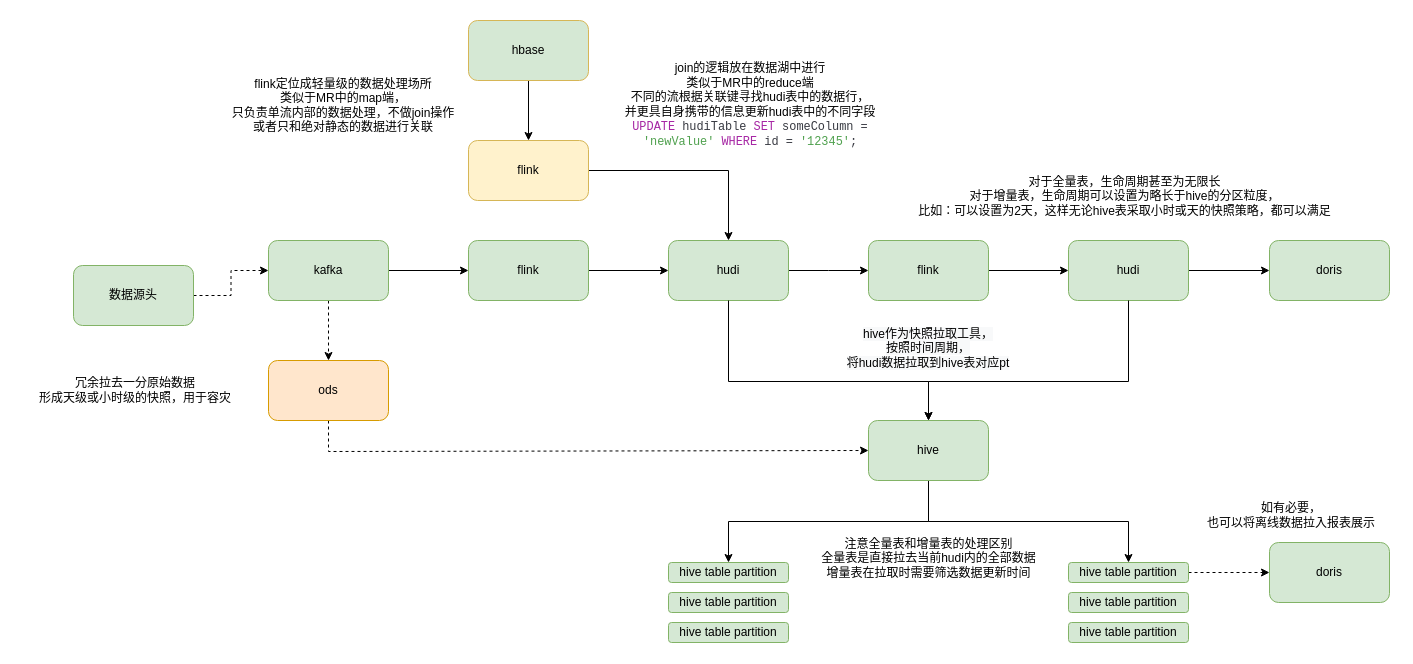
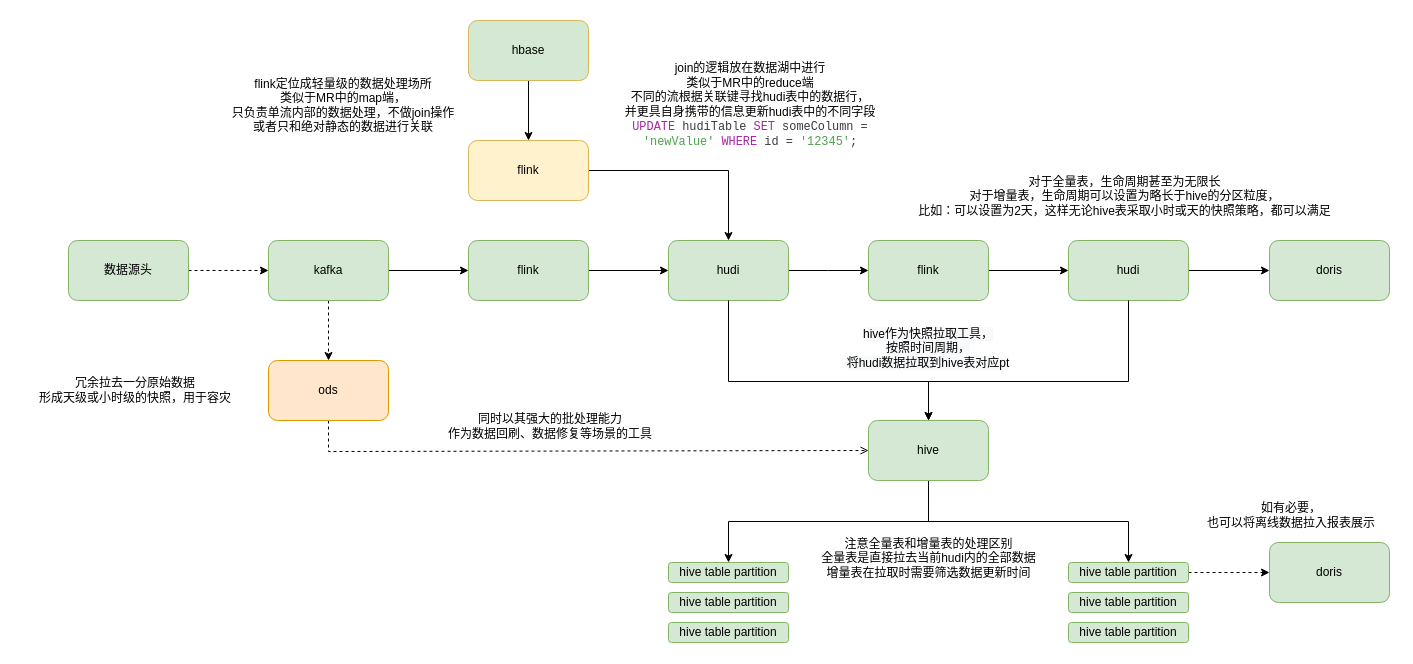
(134, 296) -> (129, 271)
none -> (551, 427)
(860, 451) -> (862, 451)
